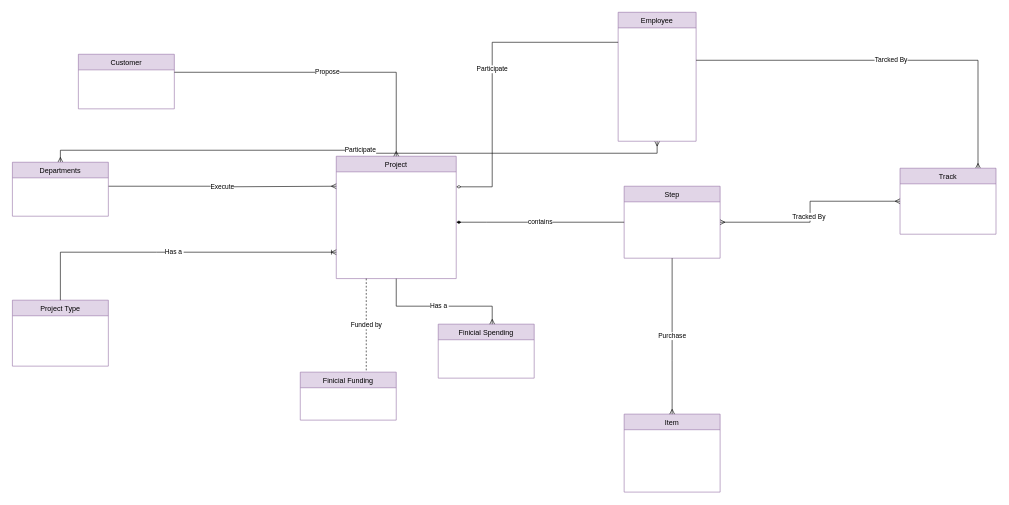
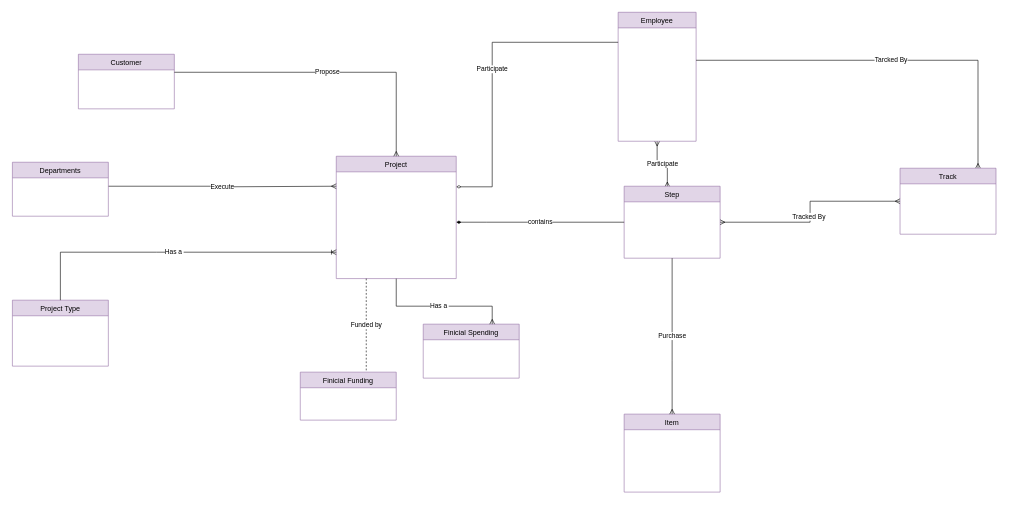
(355, 150) -> (666, 164)
(486, 351) -> (471, 351)
